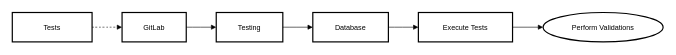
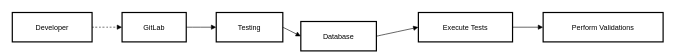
(52, 27) -> (52, 27)
(351, 27) -> (339, 36)
(603, 27) -> (603, 27)
